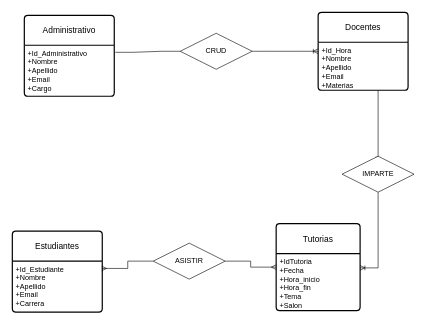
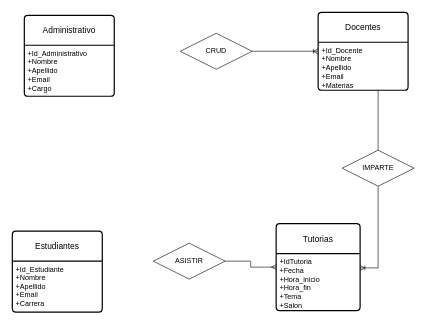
(148, 52) -> none
(339, 68) -> (344, 68)
(378, 174) -> (378, 168)
(121, 269) -> none
